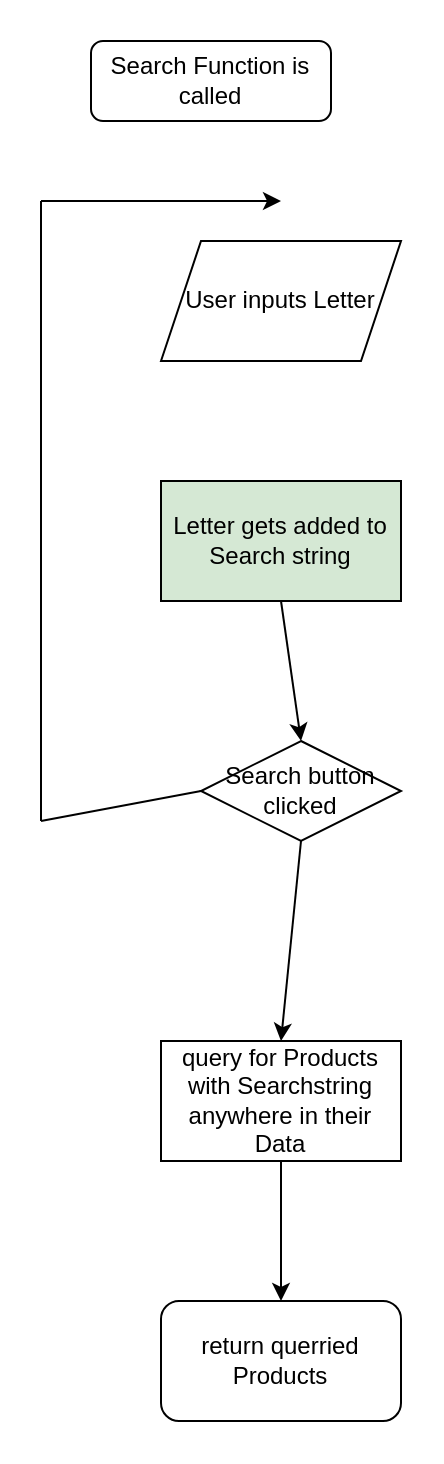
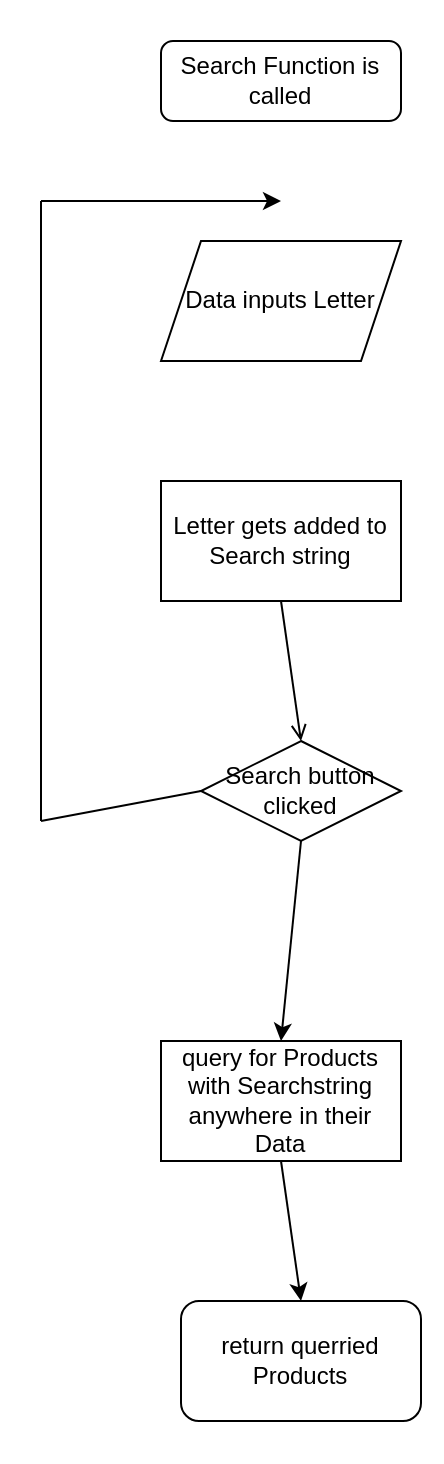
(211, 81) -> (281, 81)
(281, 301) -> (281, 301)
(281, 541) -> (281, 541)
(299, 726) -> (299, 729)
(281, 1361) -> (301, 1361)
